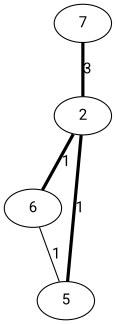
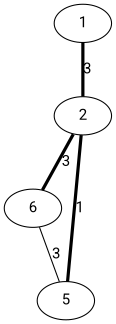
(83, 23) -> (83, 23)
(66, 162) -> (66, 162)
(56, 254) -> (56, 254)
